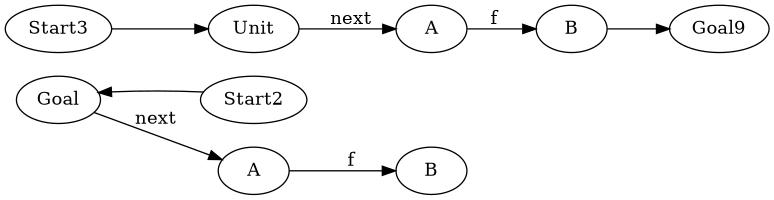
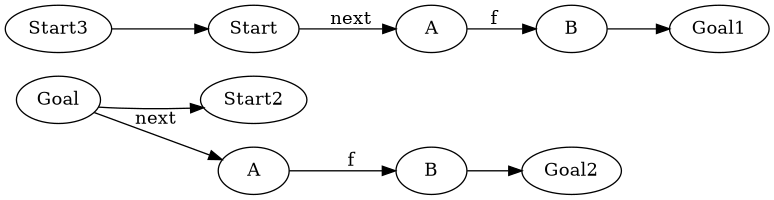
(254, 29) -> (254, 29)
(719, 29) -> (719, 29)
(158, 91) -> (144, 109)
none -> (572, 171)
